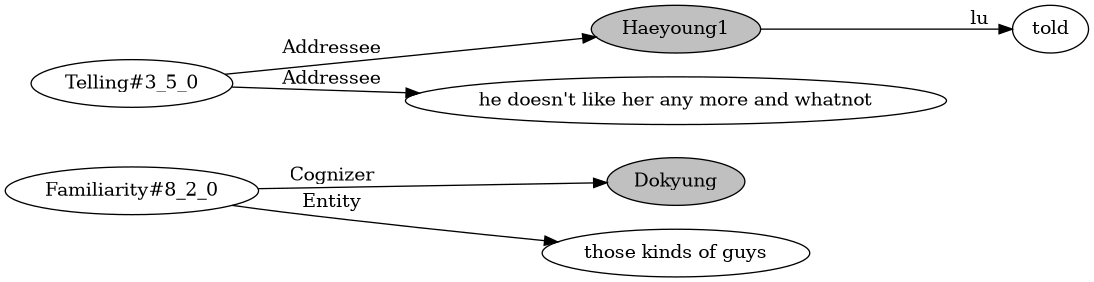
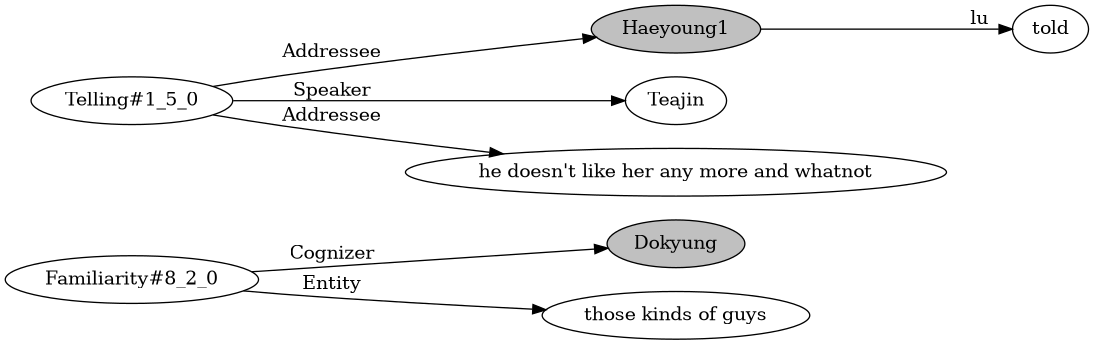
(132, 83) -> (132, 101)
none -> (676, 101)
